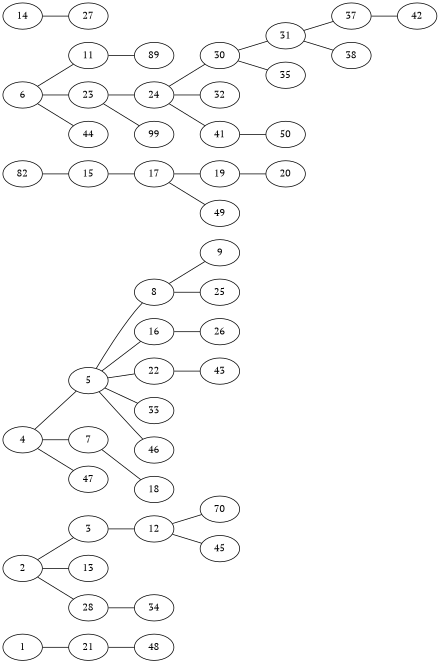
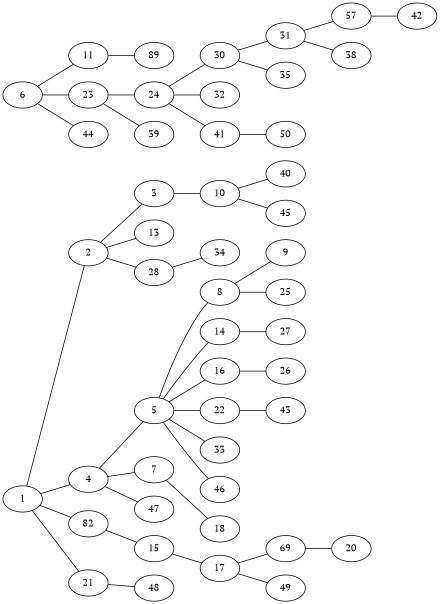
(351, 16) -> (351, 16)
(154, 134) -> (154, 134)
(220, 174) -> (286, 549)
none -> (185, 370)
none -> (55, 376)
none -> (56, 489)
(220, 509) -> (286, 174)
none -> (55, 511)
(154, 529) -> (220, 194)
